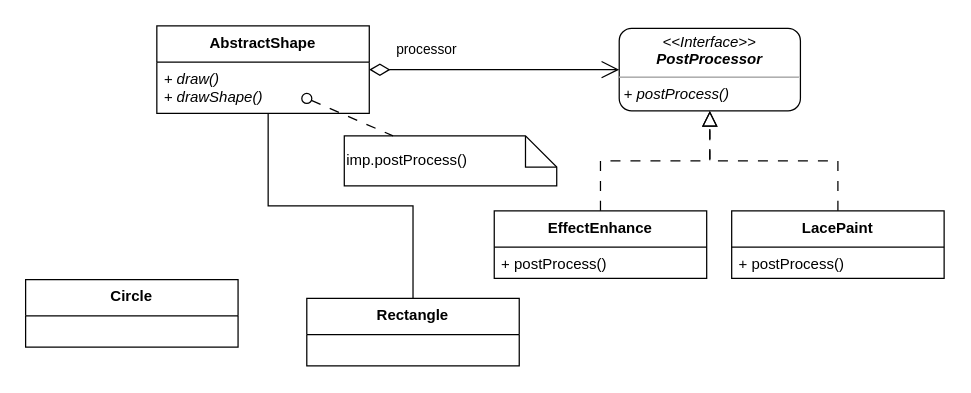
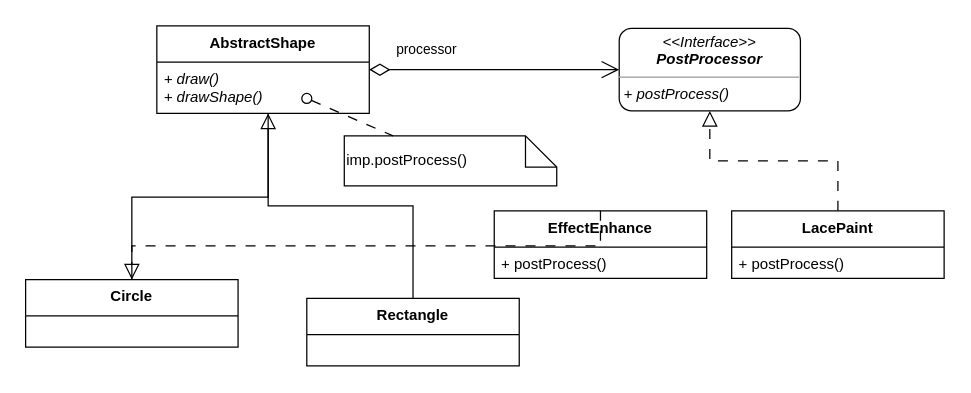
(601, 179) -> (601, 229)
none -> (176, 197)
